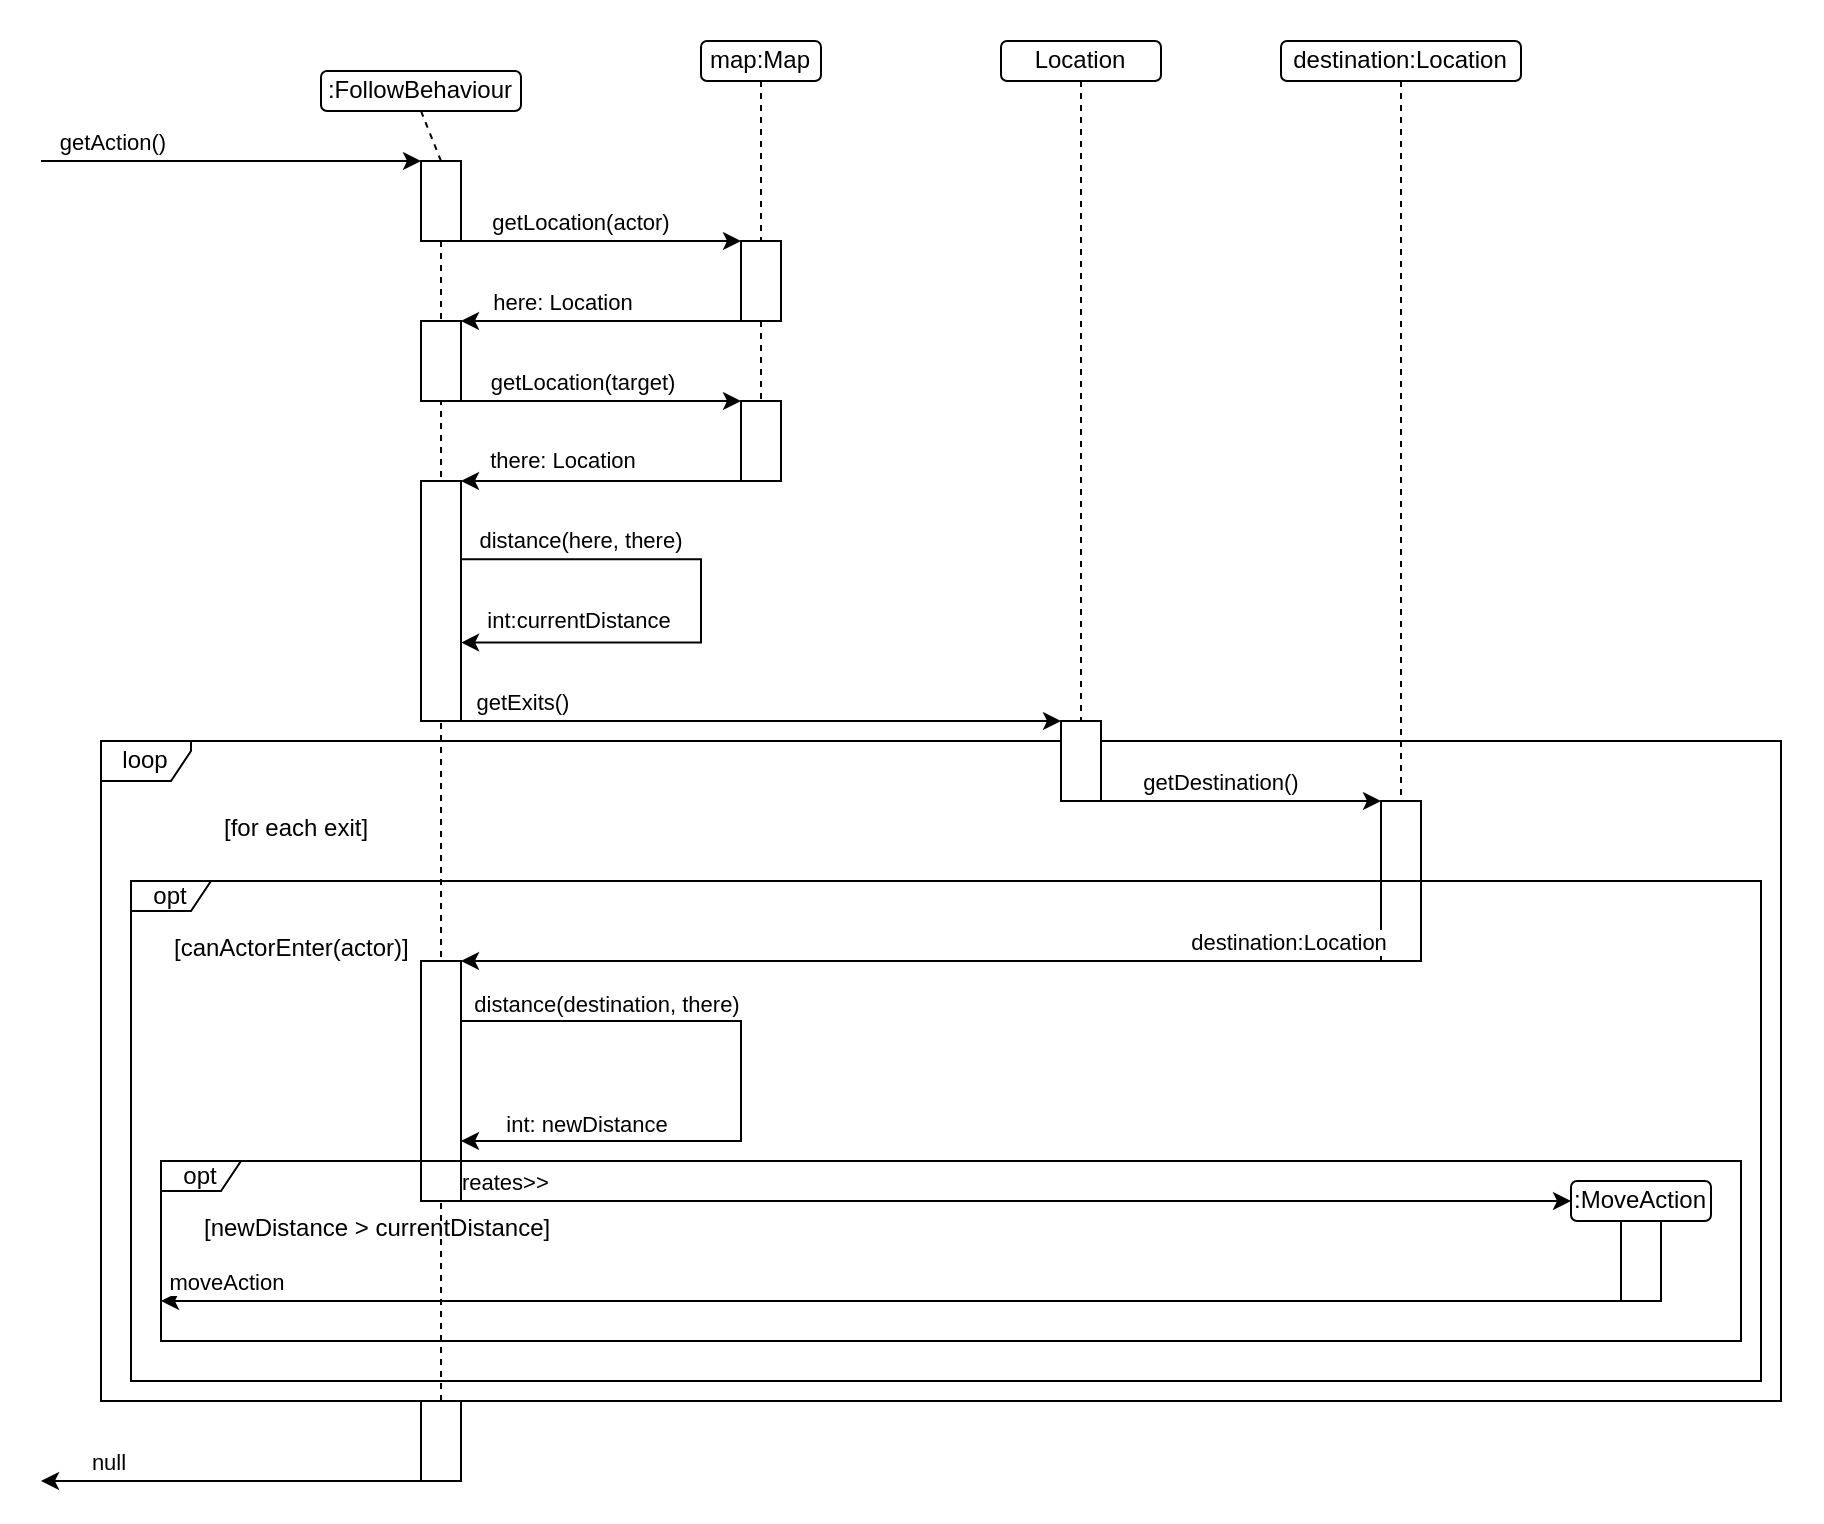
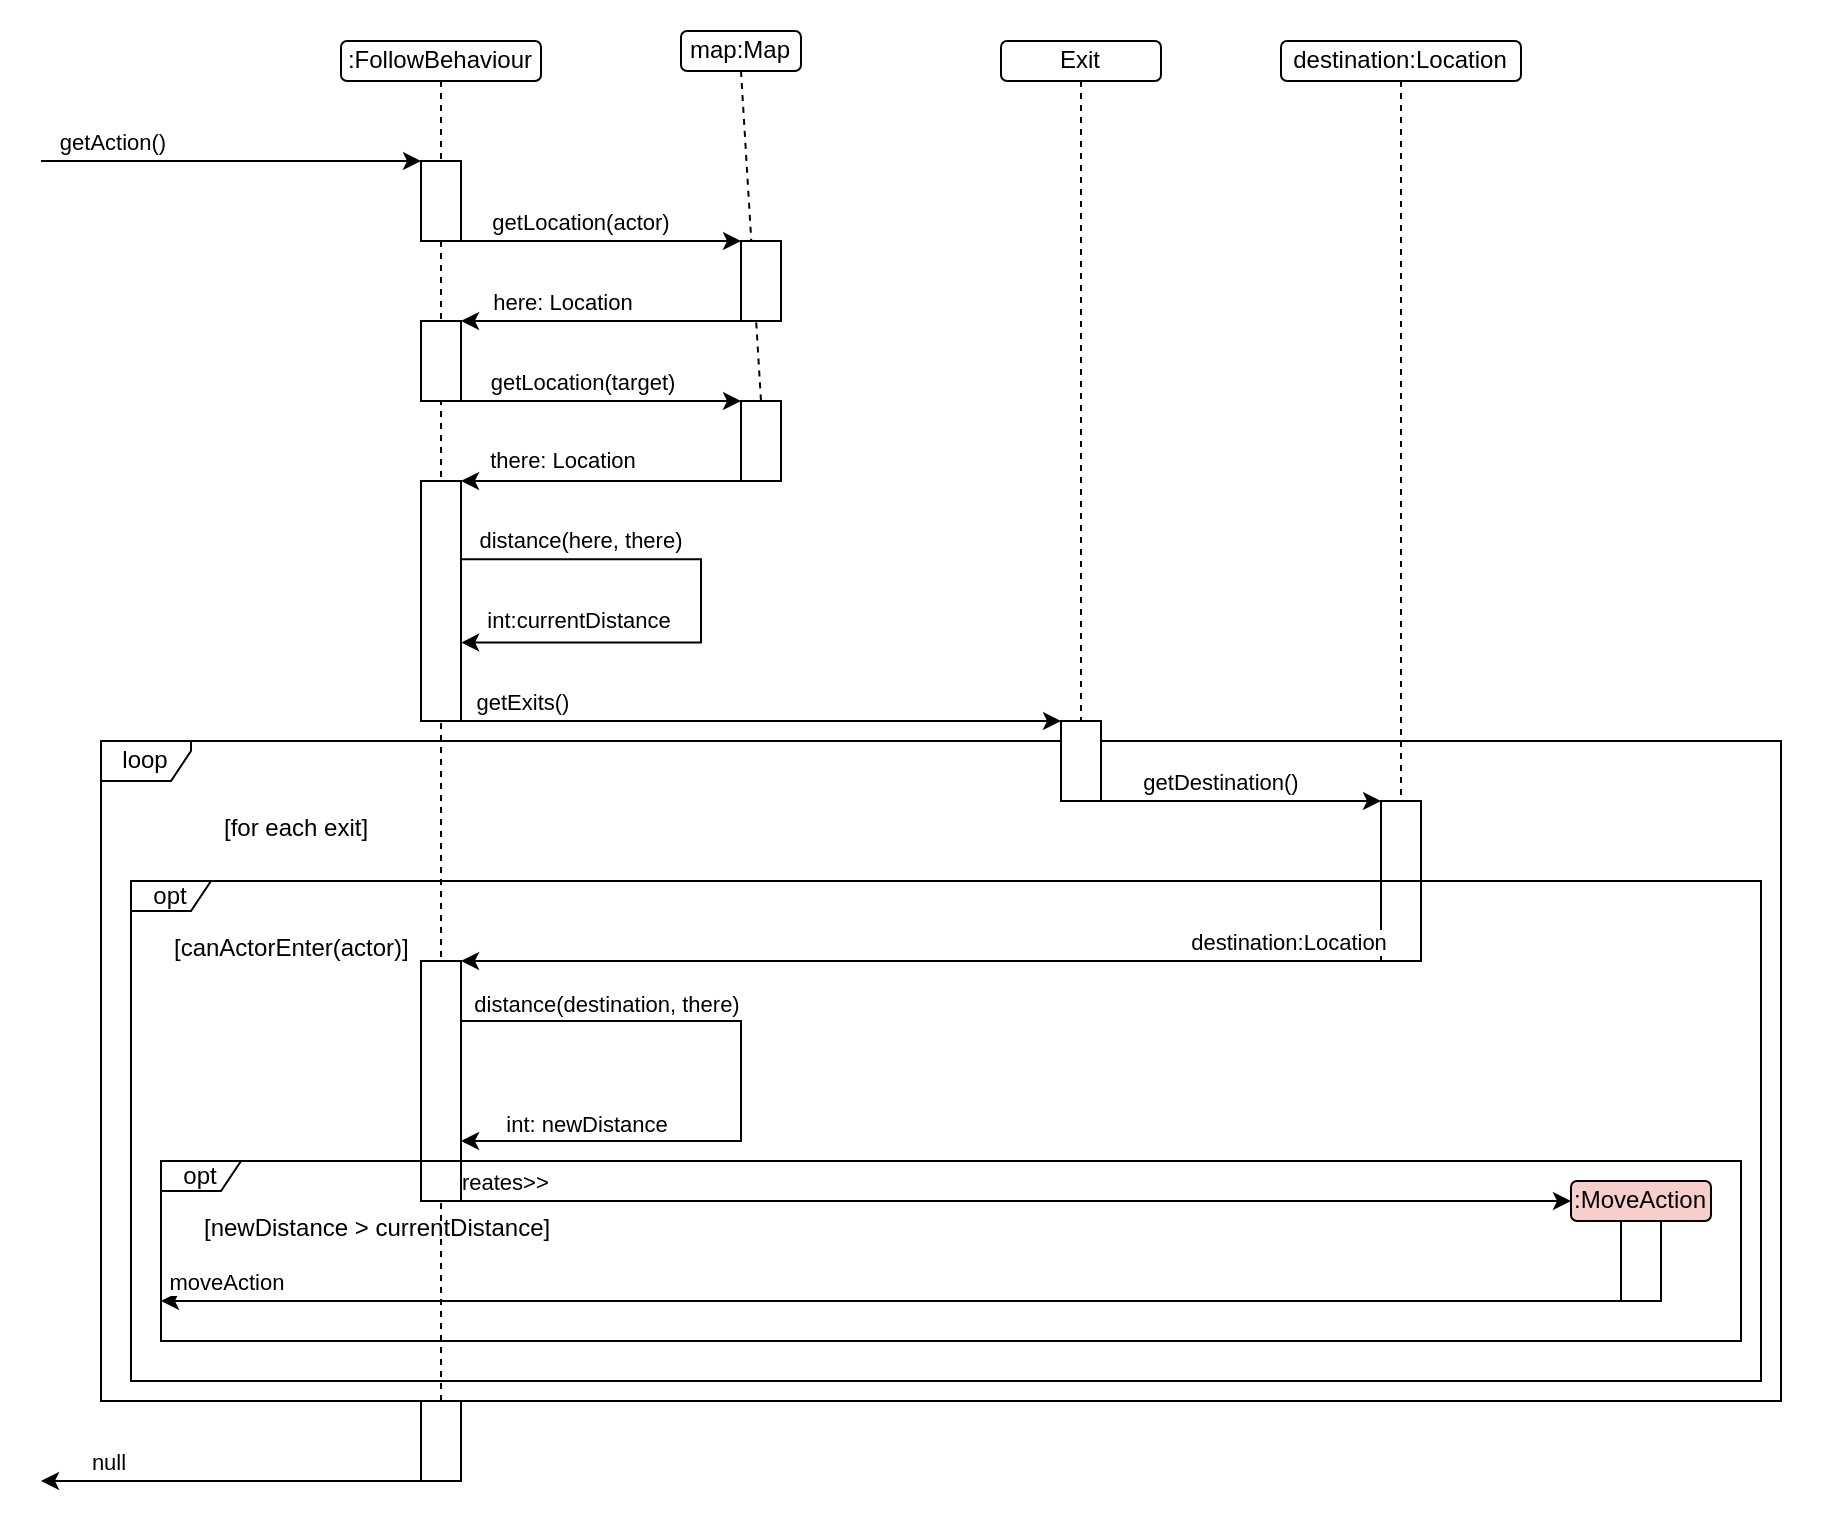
(761, 61) -> (741, 51)
(1081, 61) -> (1081, 61)
(421, 91) -> (441, 61)
(1641, 1201) -> (1641, 1201)
